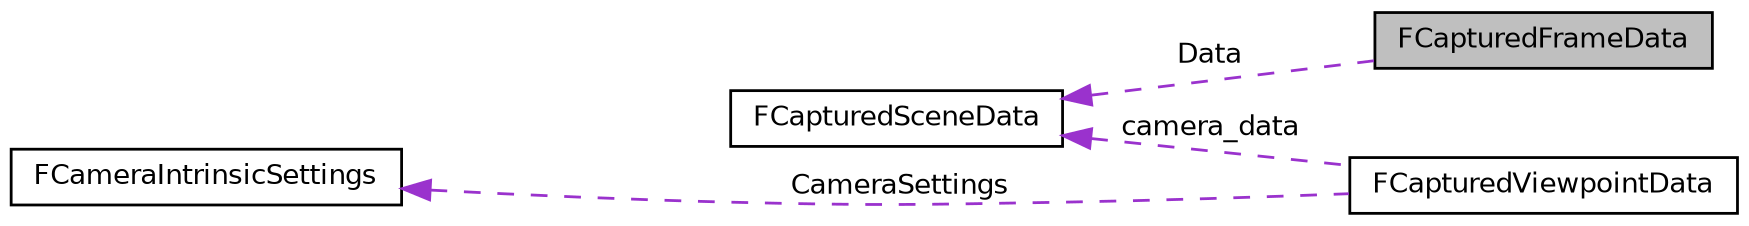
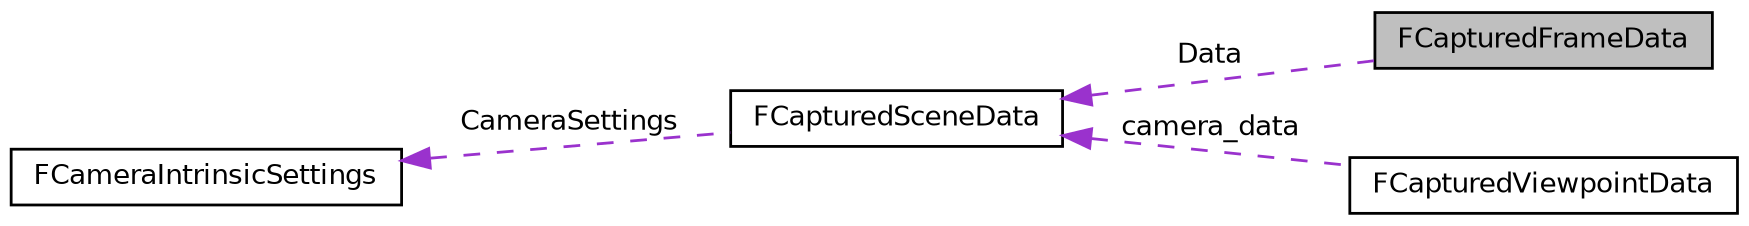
(890, 204) -> (580, 145)
